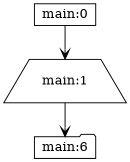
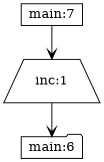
(65, 15) -> (52, 15)
(65, 81) -> (52, 81)
